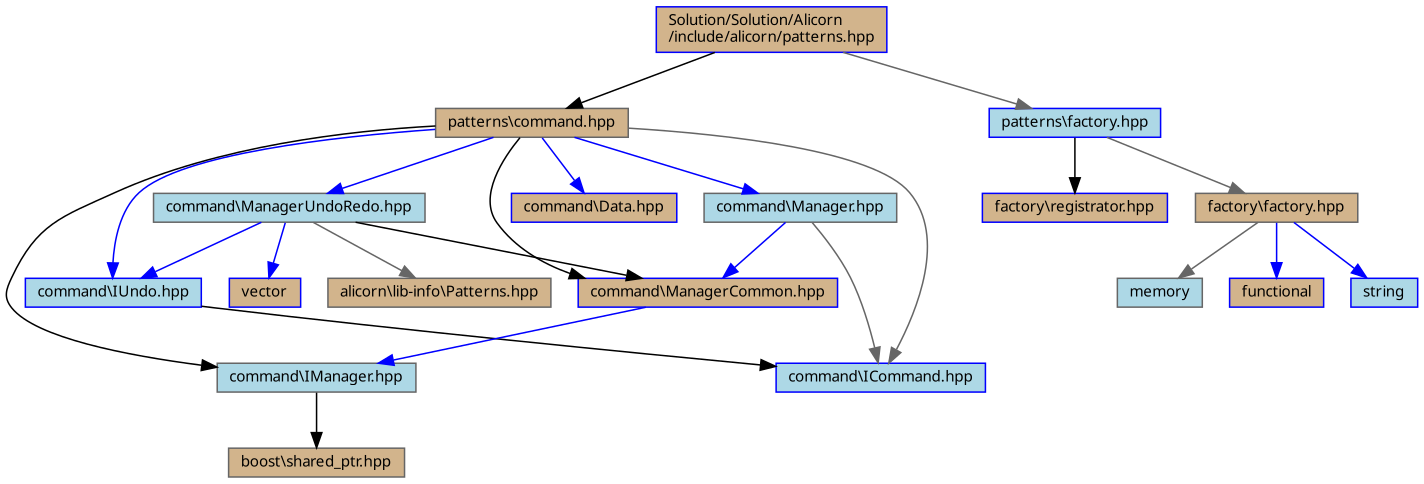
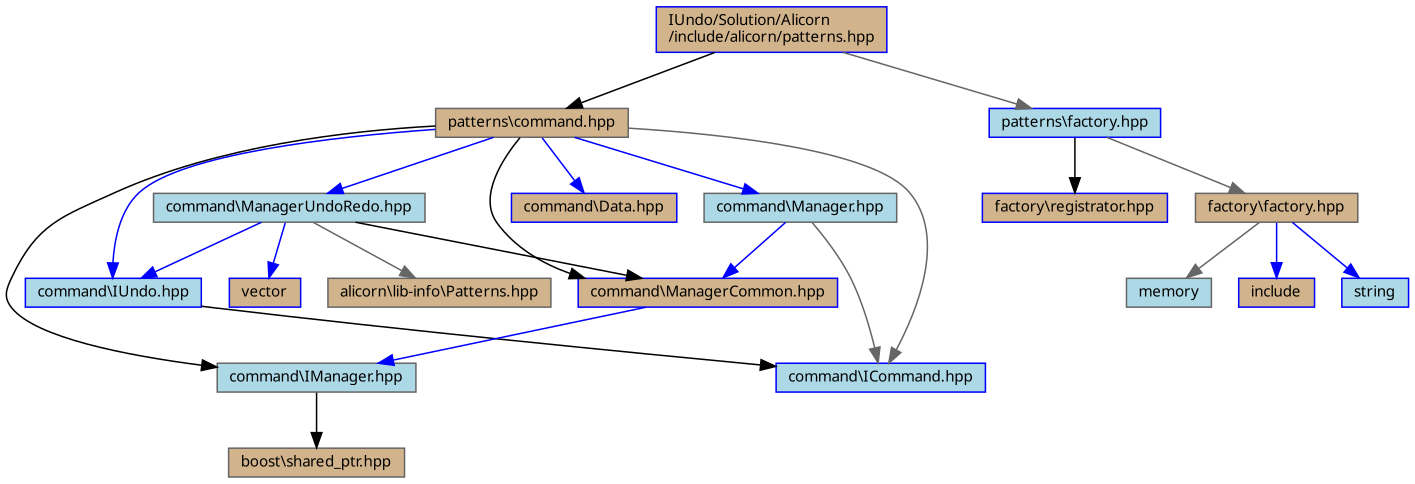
(772, 30) -> (772, 30)
(1277, 293) -> (1277, 293)
